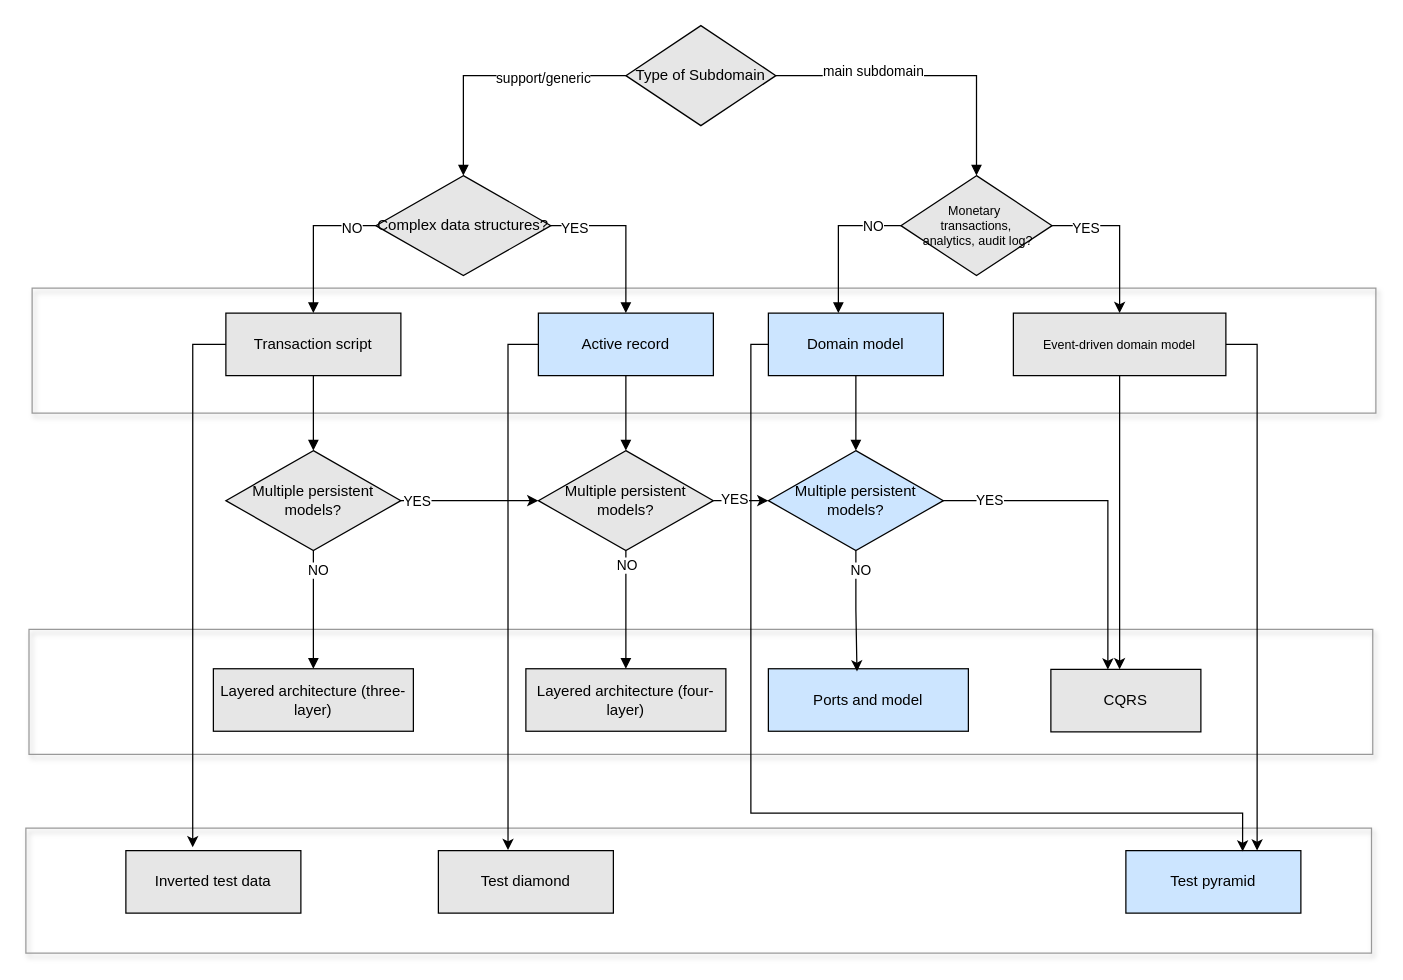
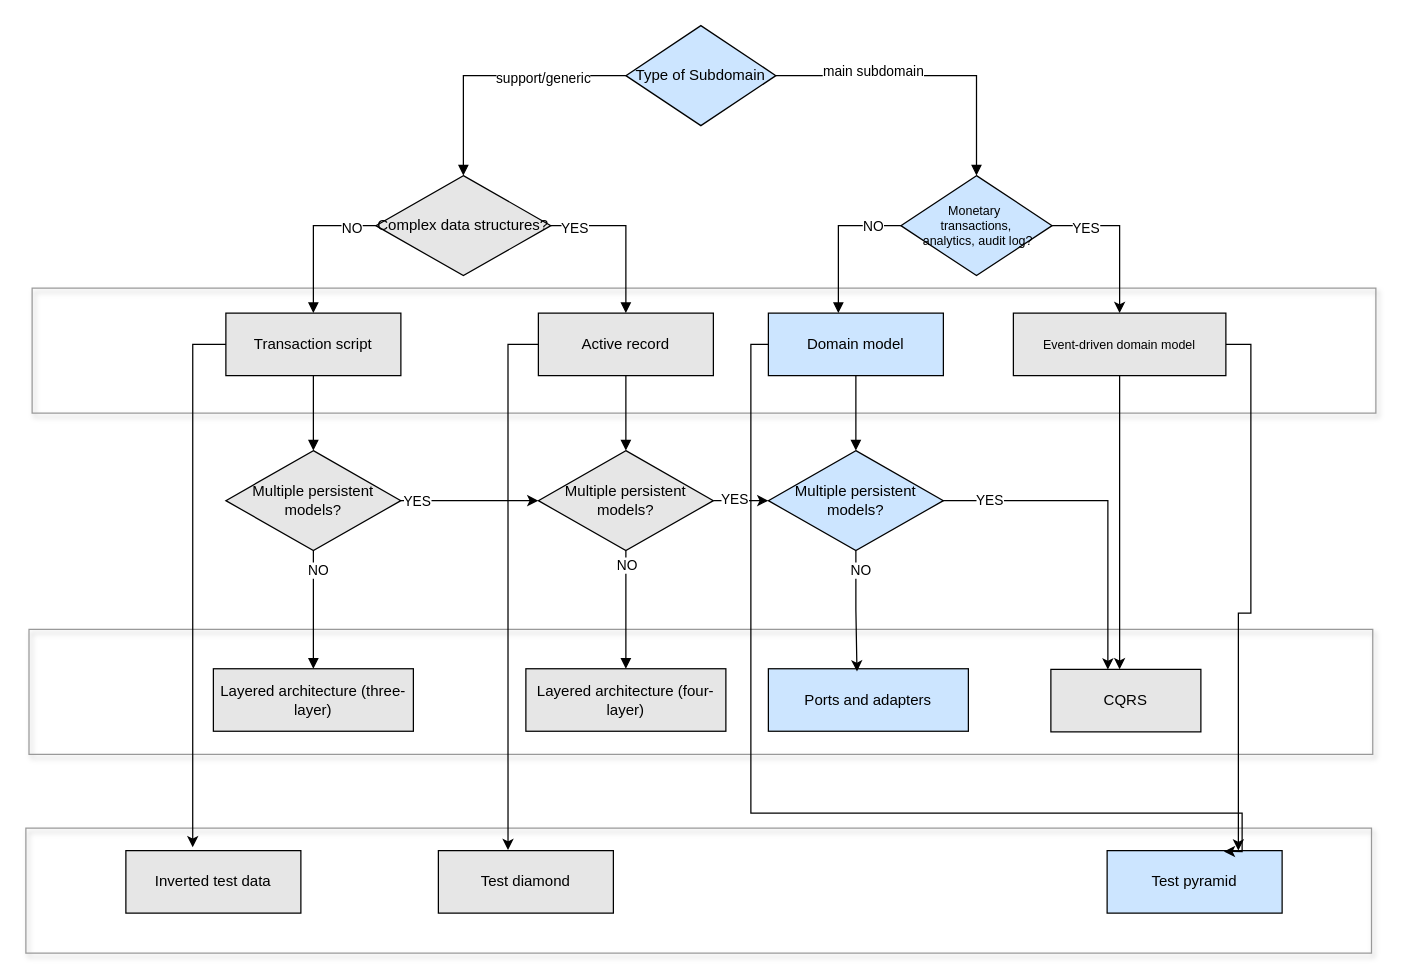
(701, 76) -> (701, 76)
(976, 226) -> (976, 226)
(626, 344) -> (626, 344)
(868, 701) -> (868, 701)
(1213, 882) -> (1194, 882)
